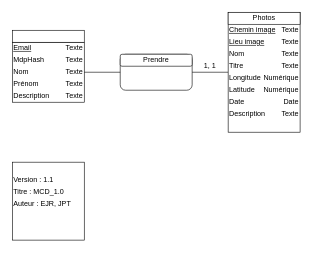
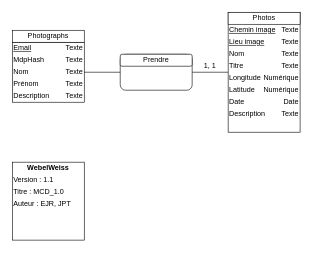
none -> (48, 36)
none -> (48, 168)
